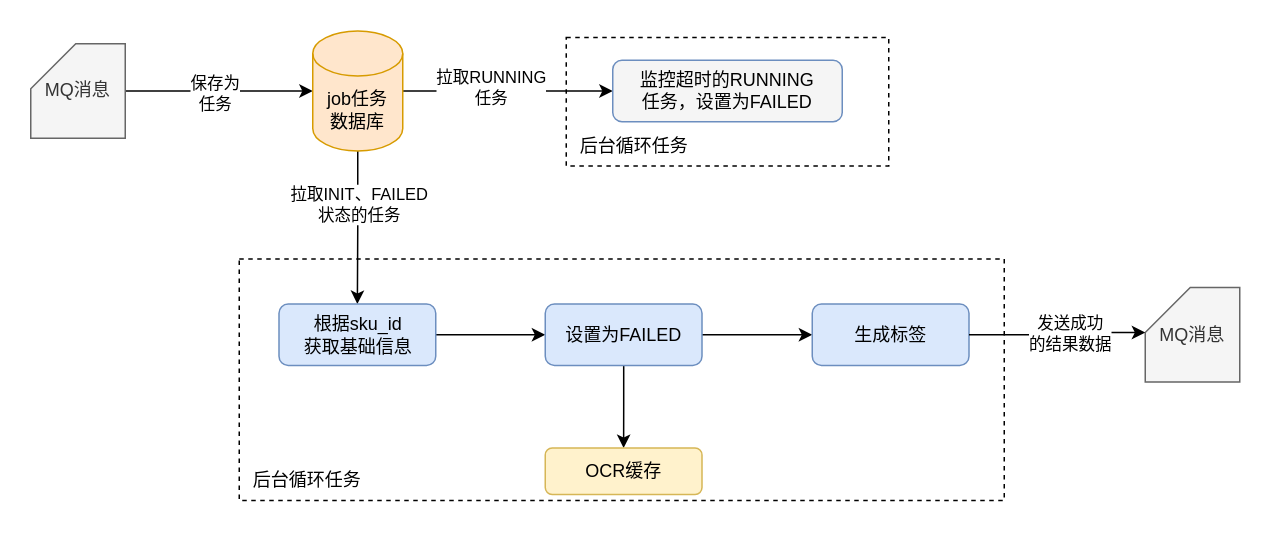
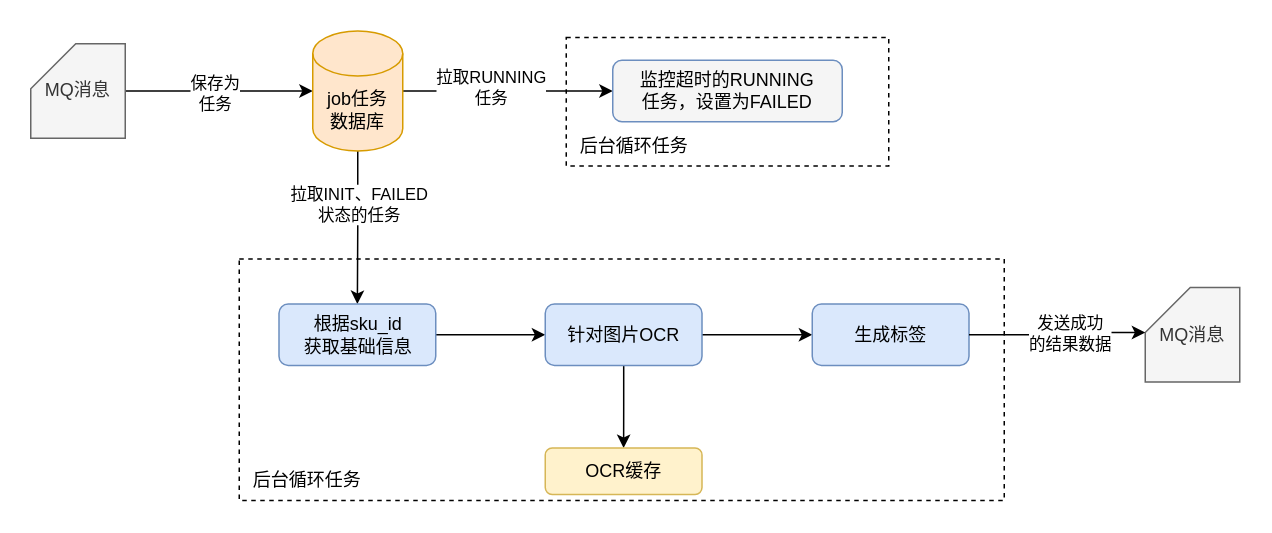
(624, 335) -> (624, 335)
